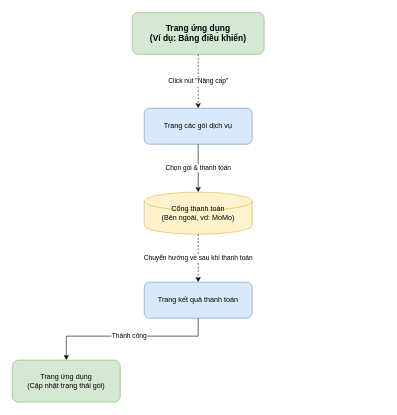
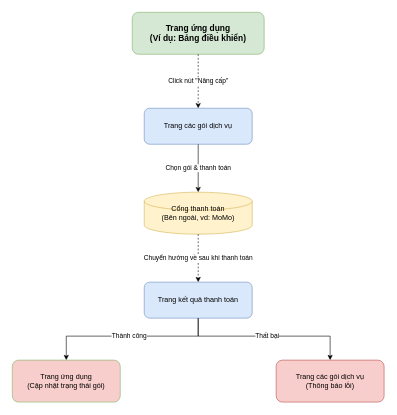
none -> (267, 336)
(66, 381) -> (66, 381)
none -> (330, 381)
